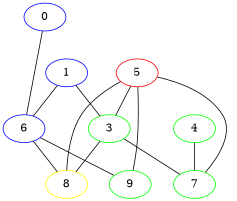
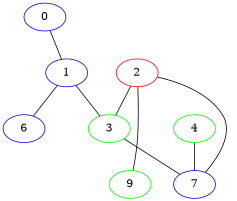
(34, 73) -> (56, 45)
(137, 73) -> (137, 73)
(77, 157) -> none
(67, 184) -> none
(195, 184) -> (195, 184)
